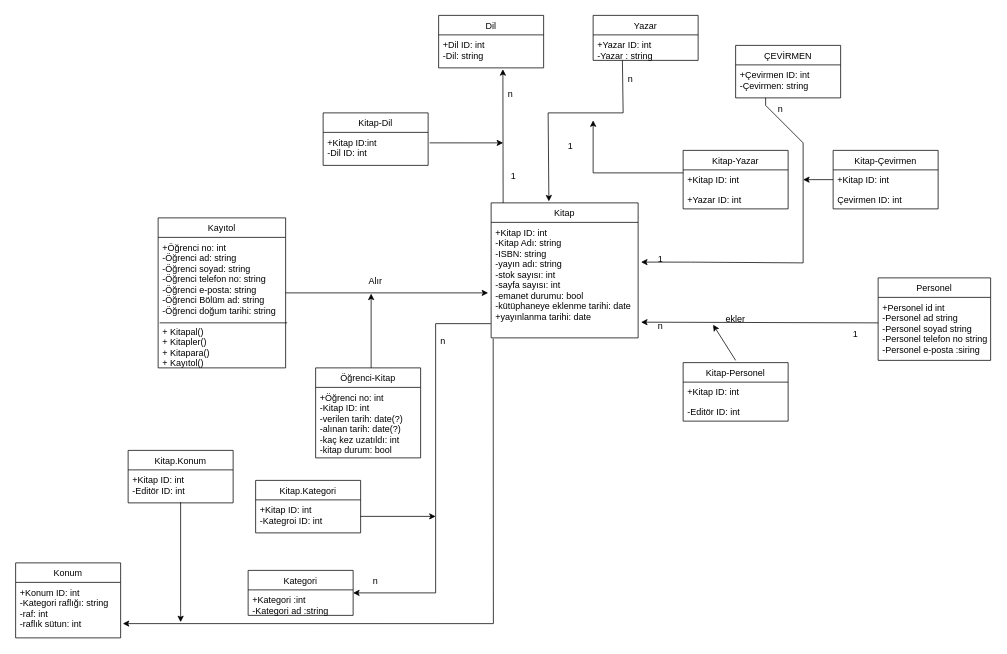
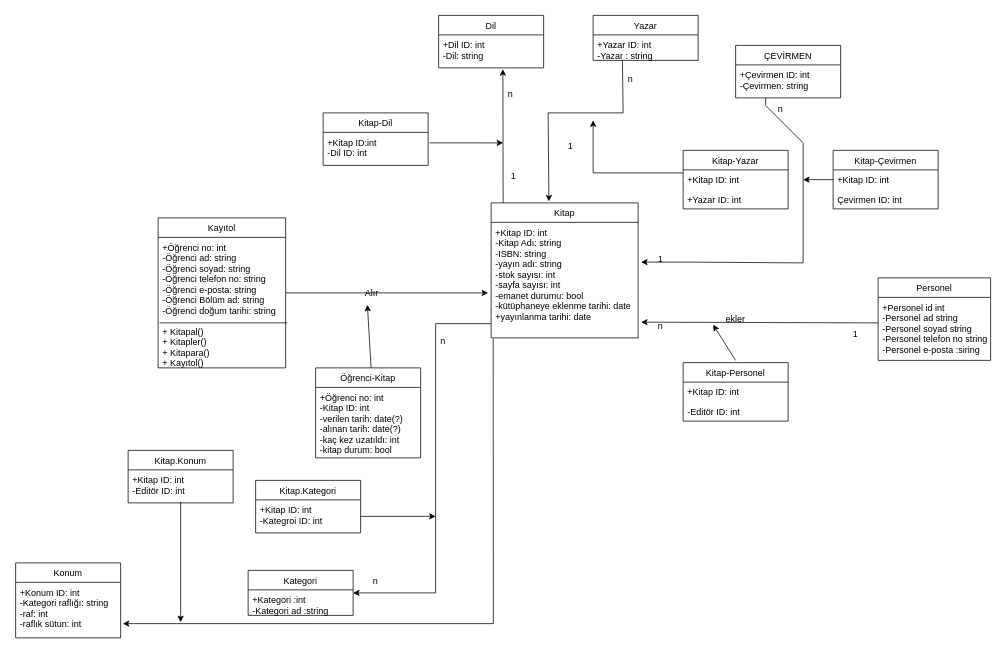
(375, 282) -> (372, 293)
